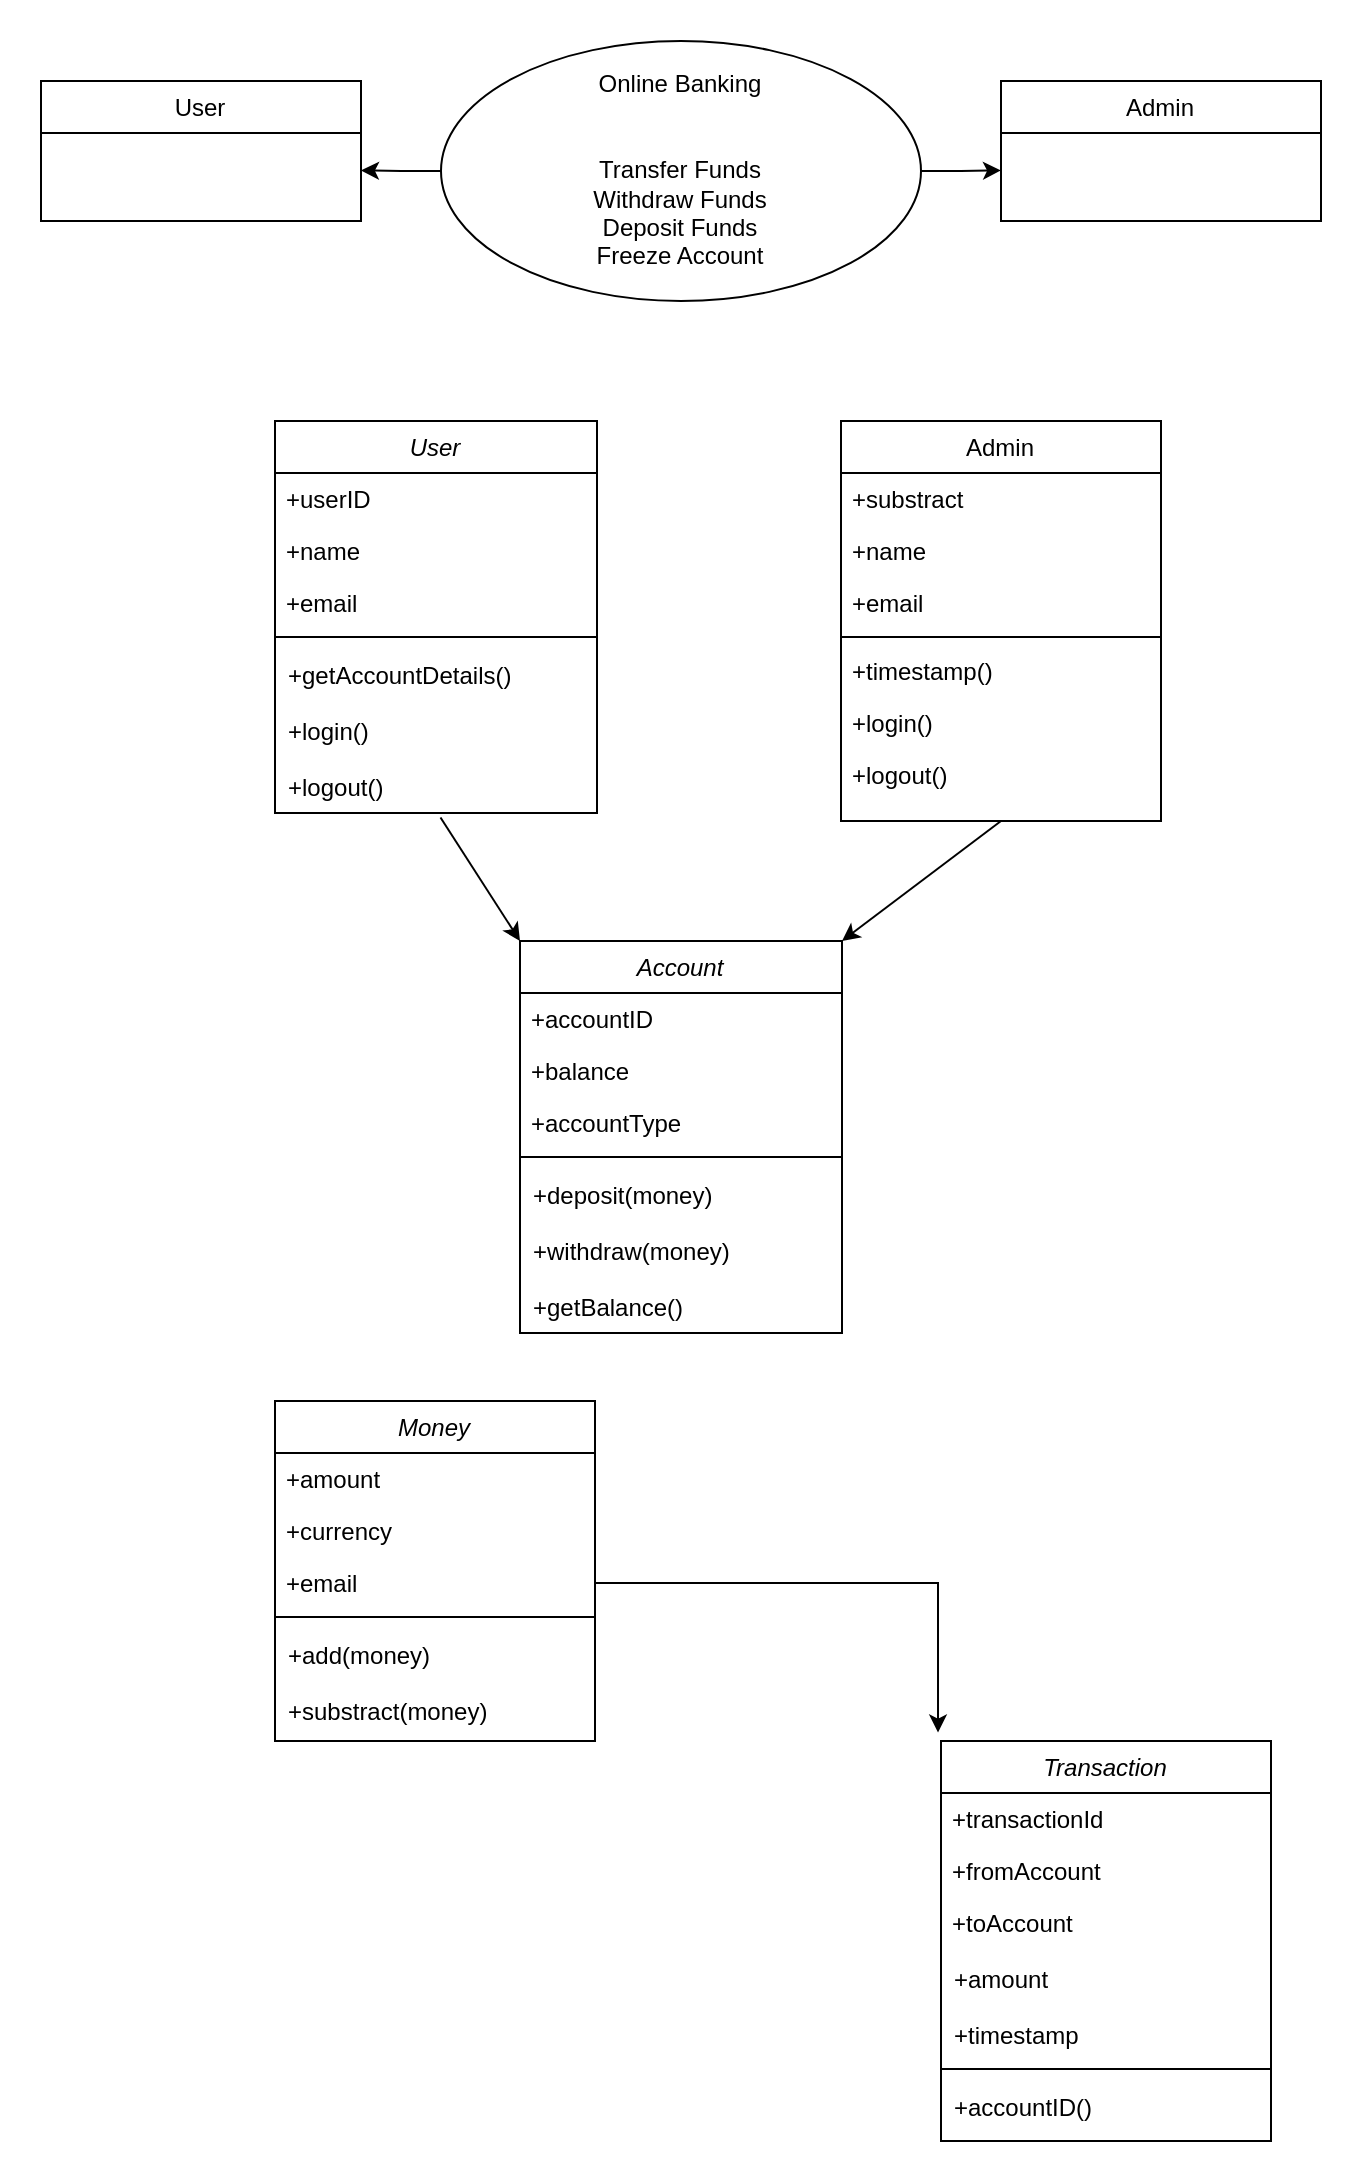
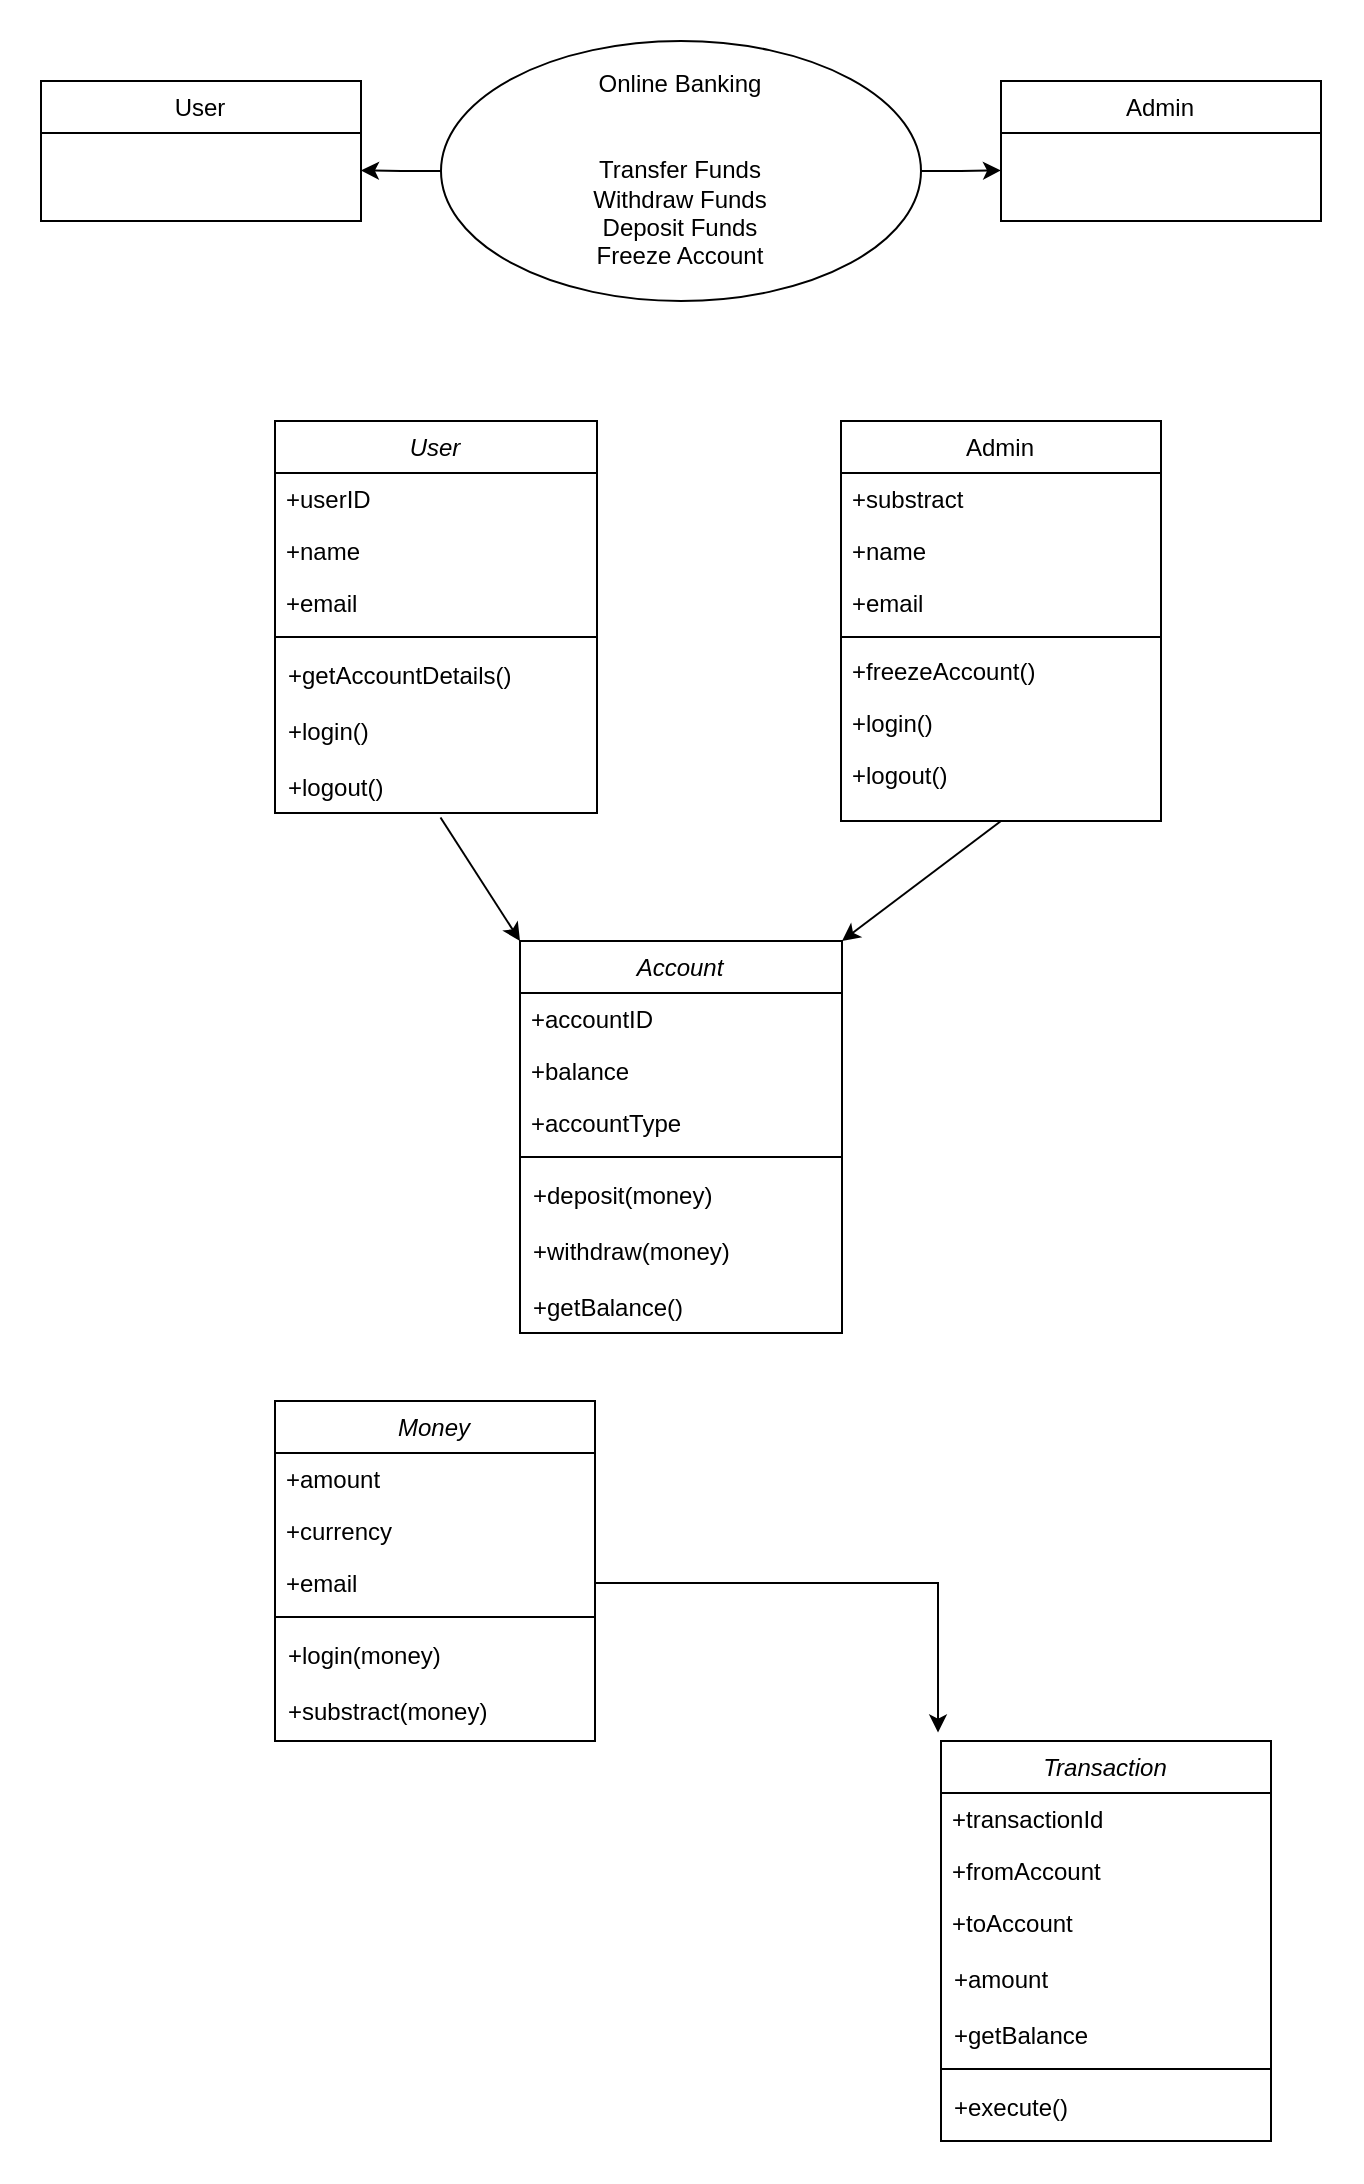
(930, 672) -> (960, 672)
(362, 1656) -> (369, 1656)
(1018, 2036) -> (1025, 2036)
(1035, 2108) -> (1021, 2108)
